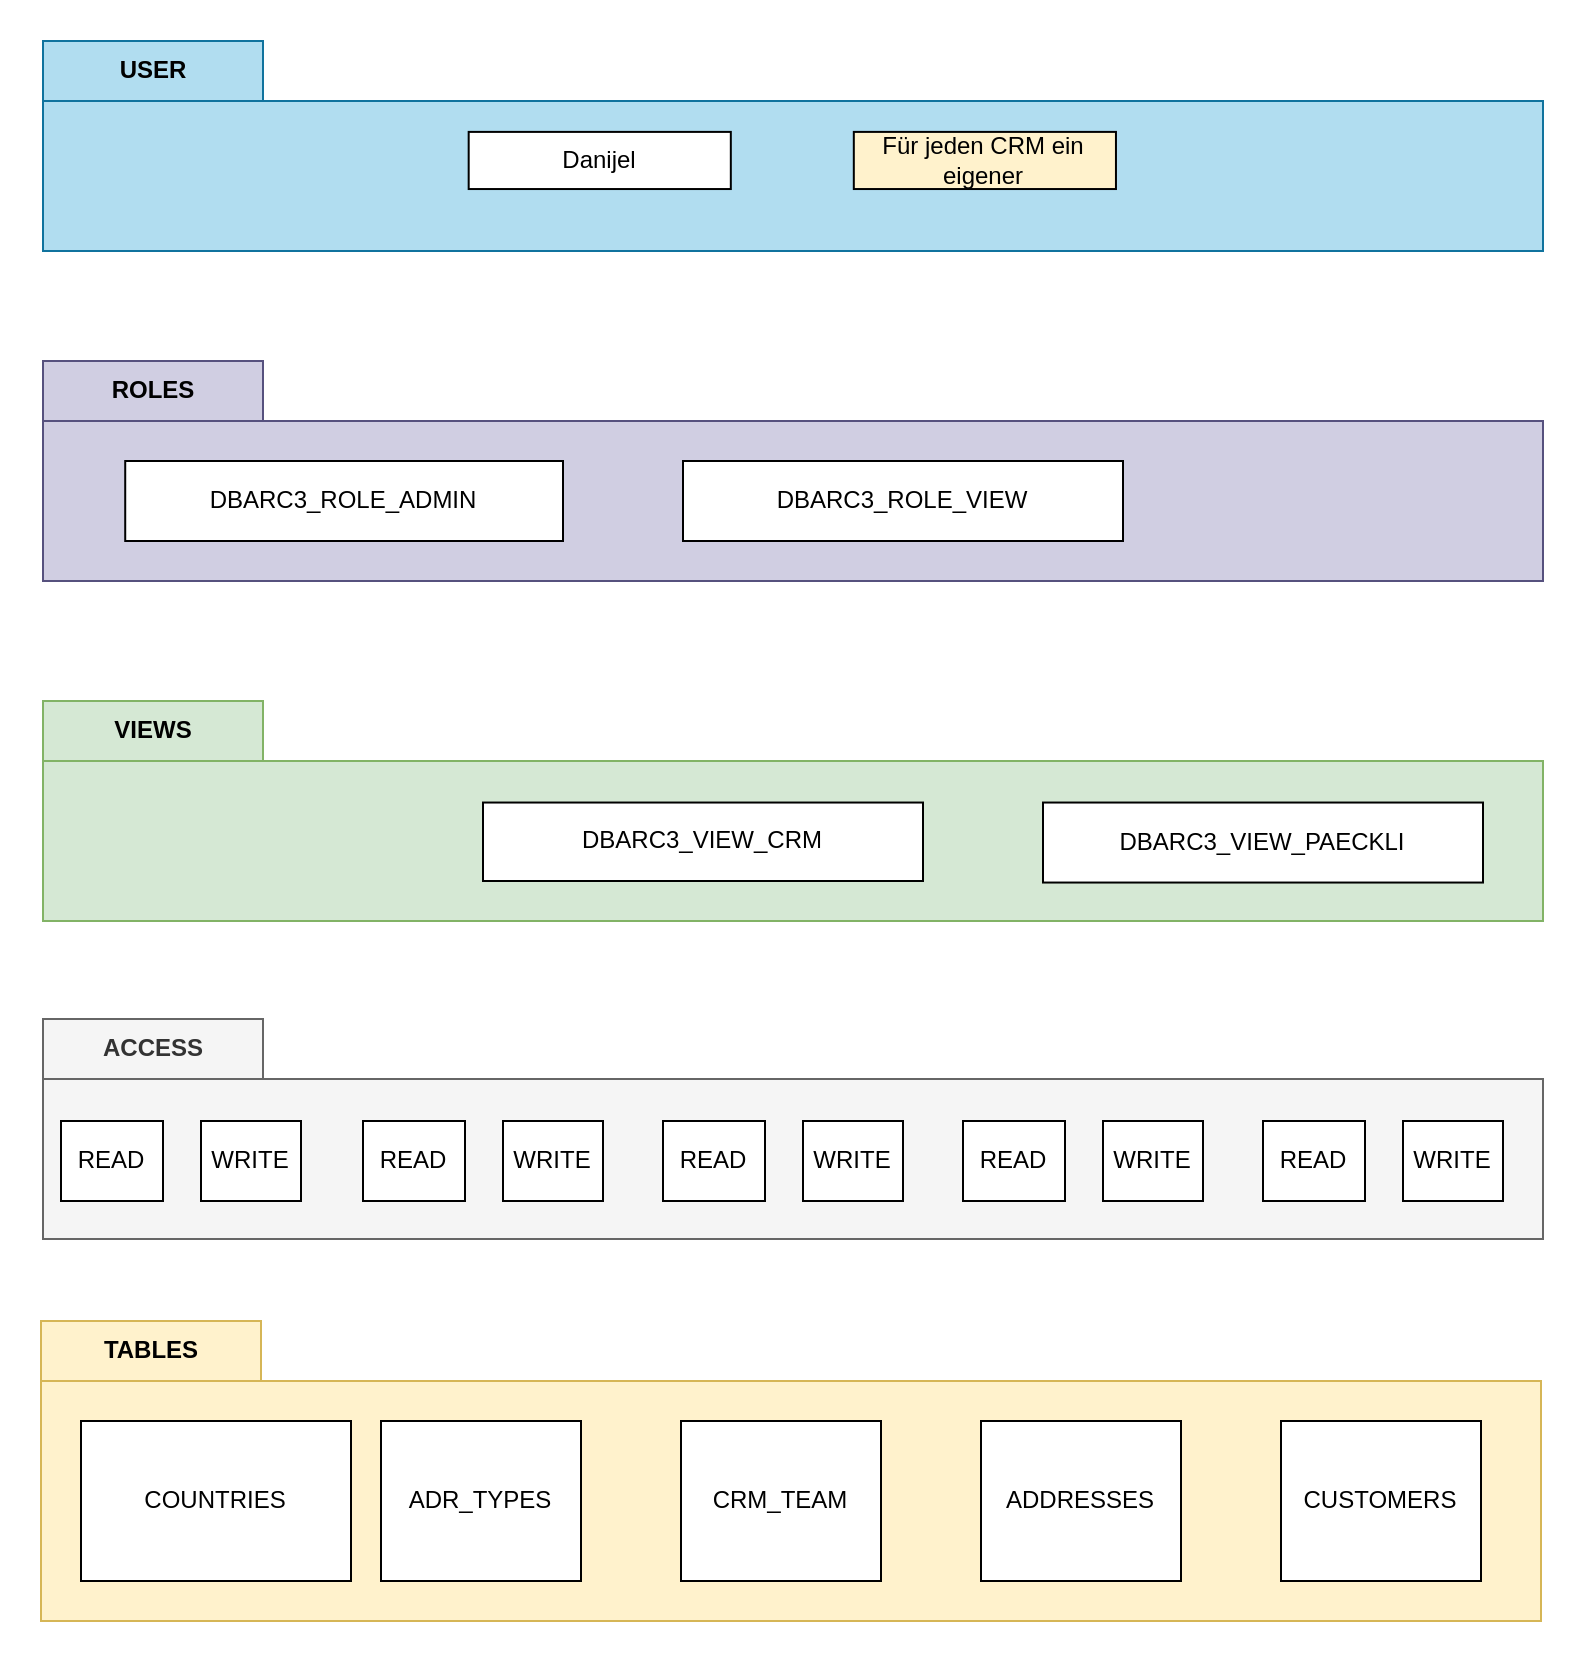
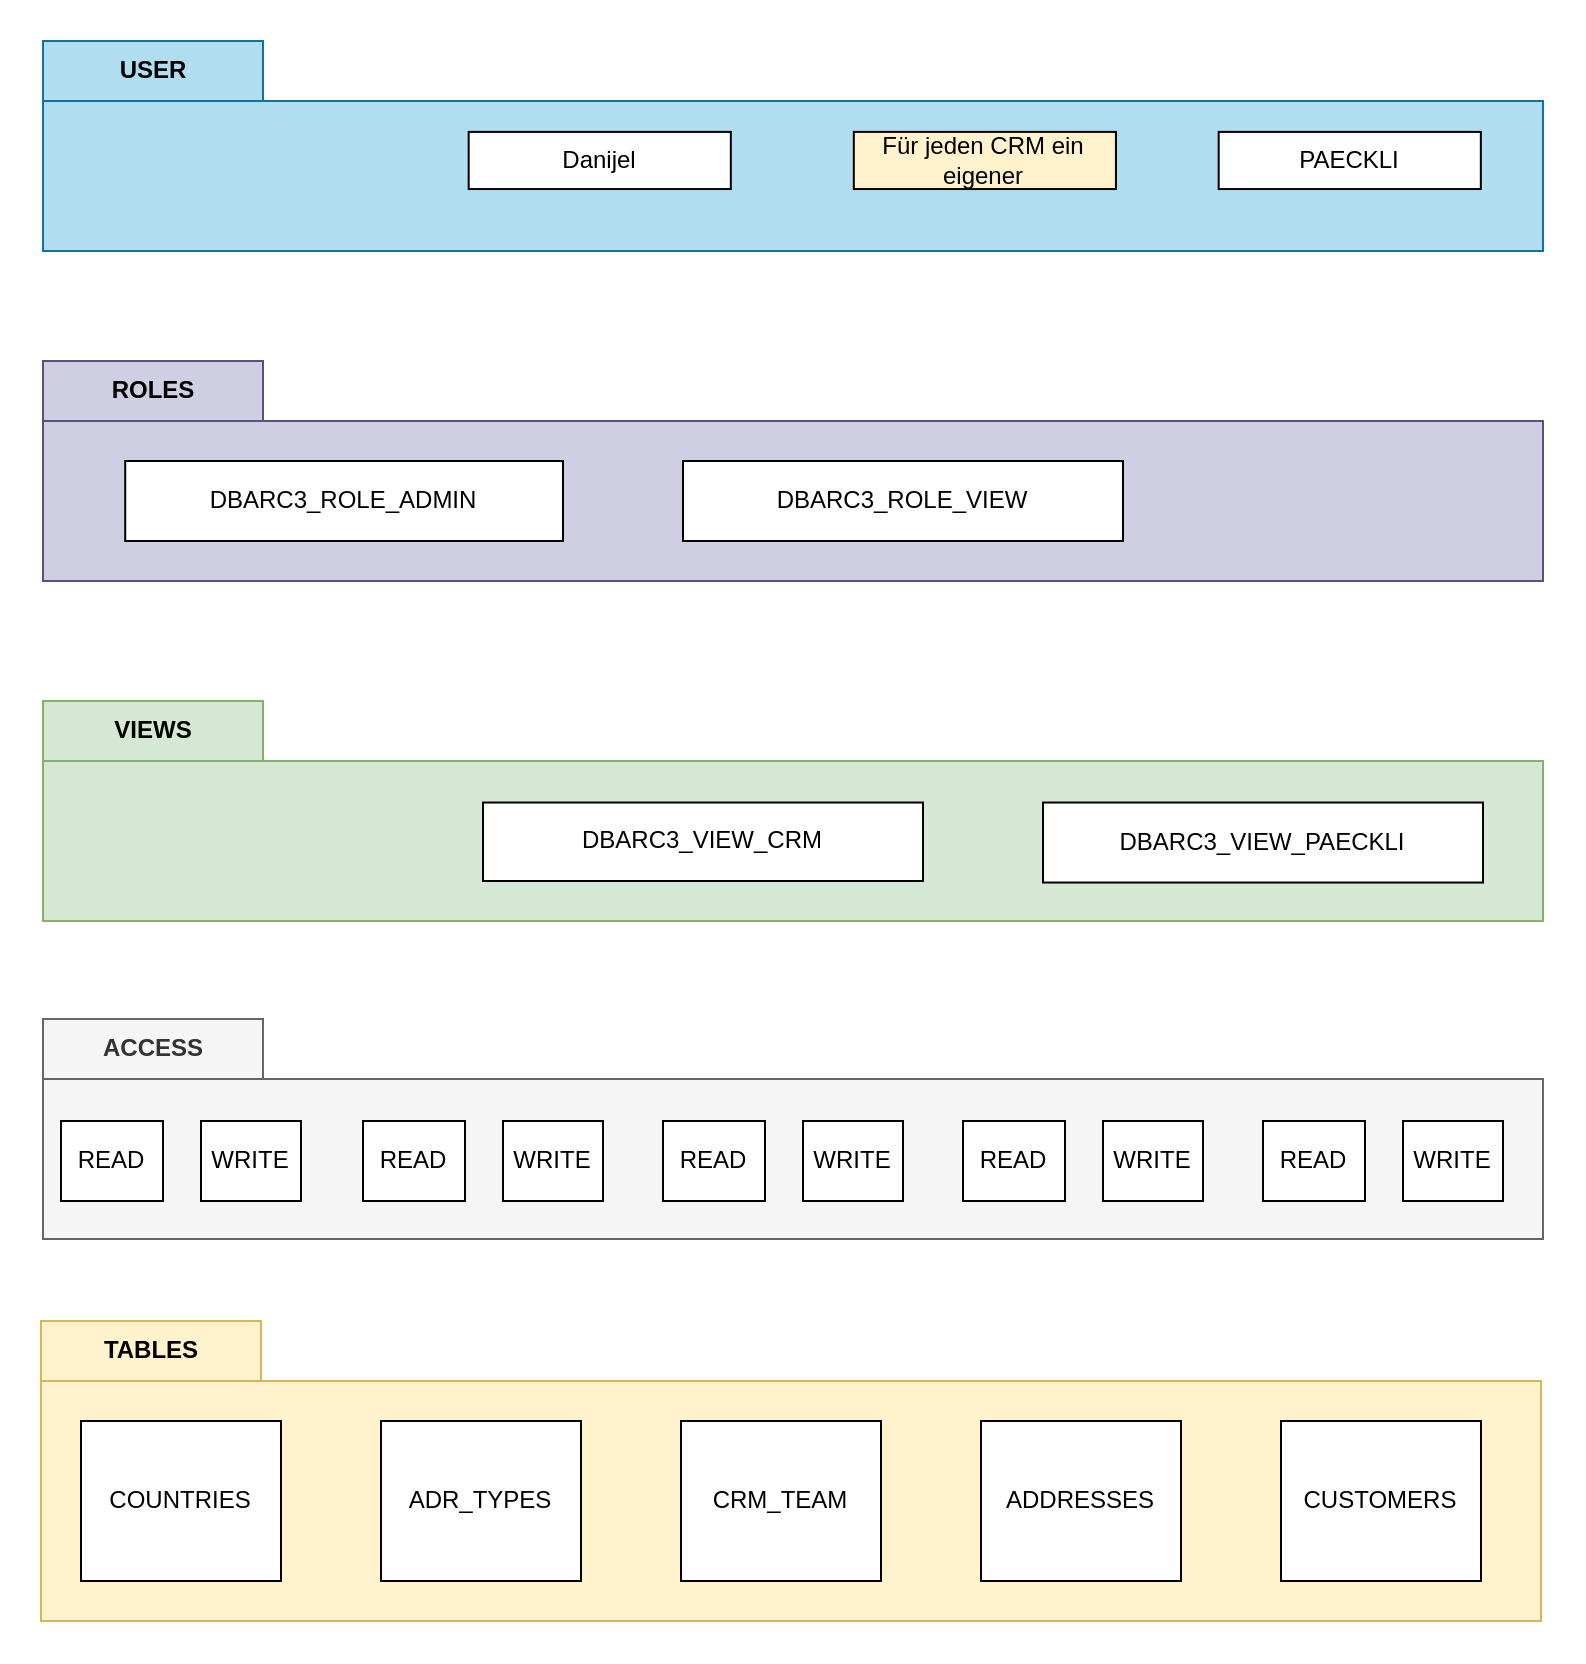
none -> (1350, 160)
(216, 1501) -> (181, 1501)
